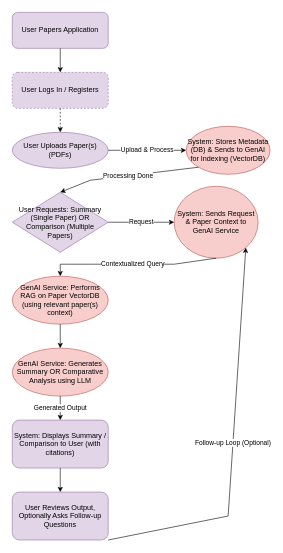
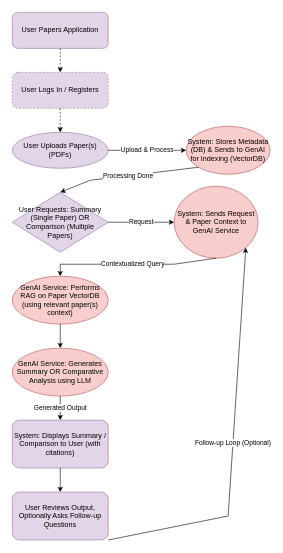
(60, 57) -> (60, 57)
